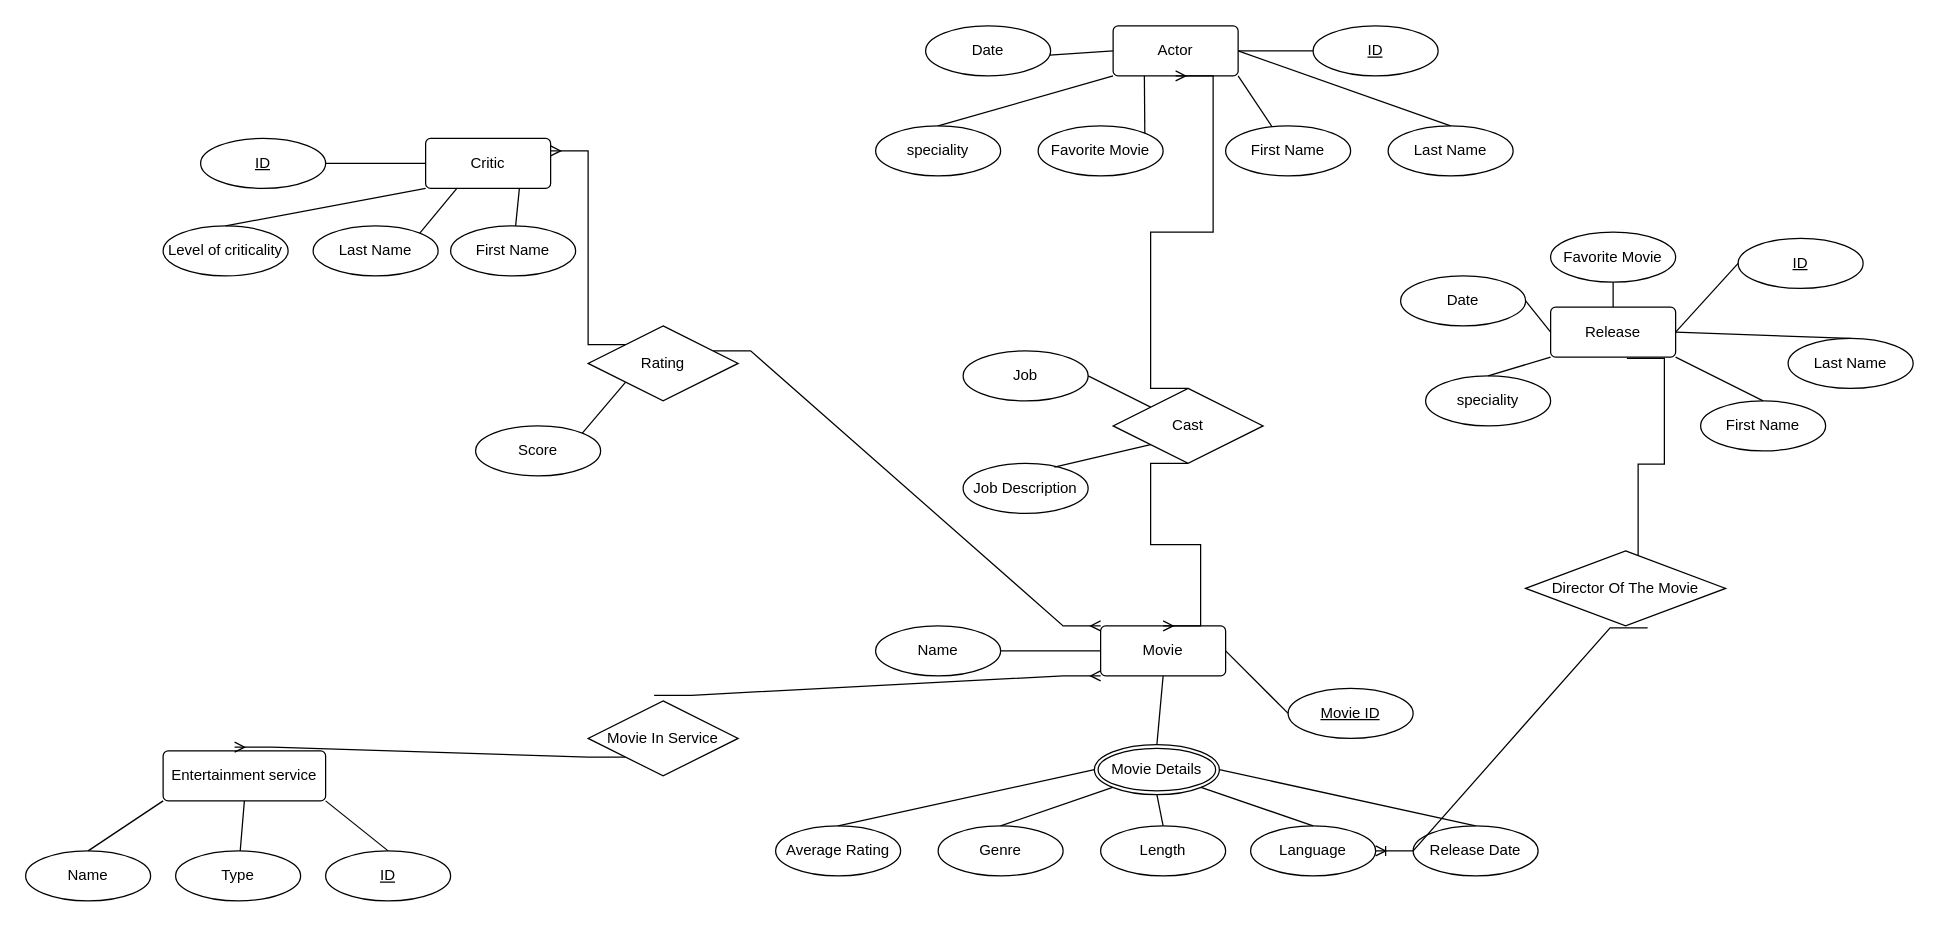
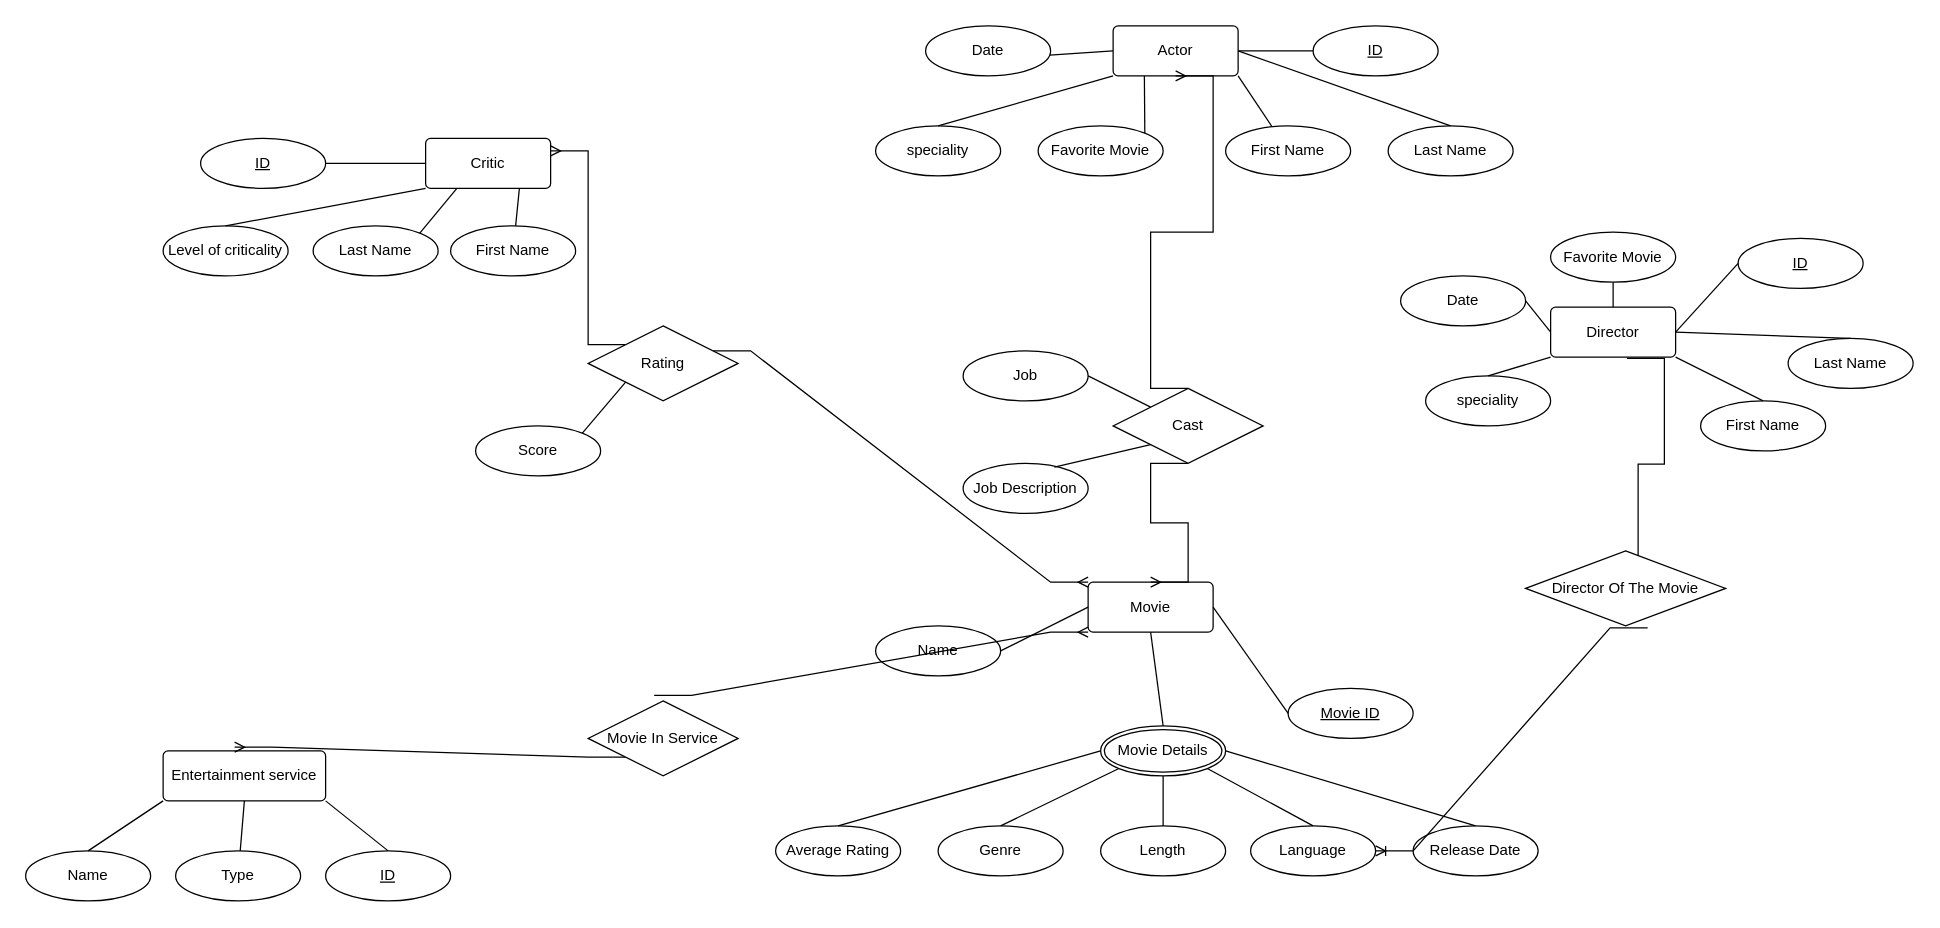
(1613, 332) -> (1613, 332)
(1163, 651) -> (1151, 607)
(1157, 769) -> (1163, 751)
